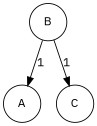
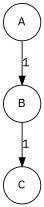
(36, 59) -> (22, 59)
